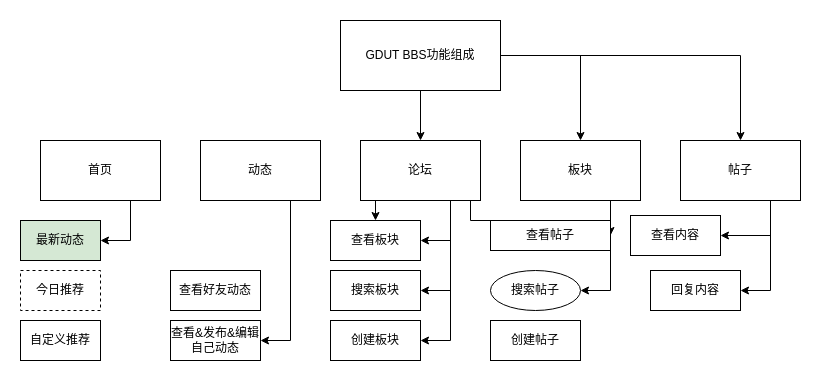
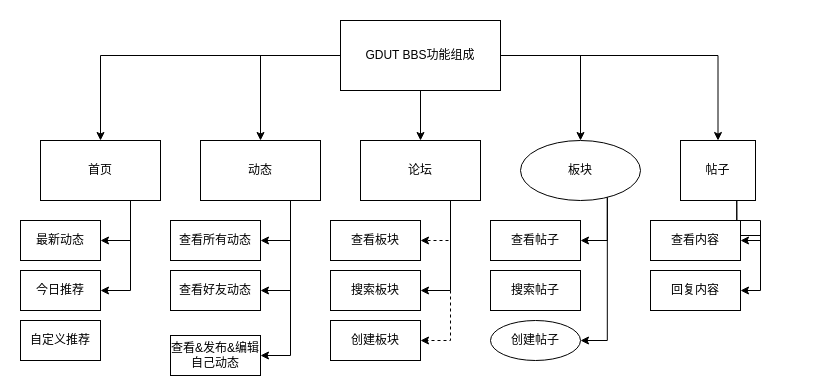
none -> (141, 56)
none -> (261, 95)
(581, 171) -> (581, 171)
(741, 171) -> (718, 171)
(471, 220) -> (607, 301)
(551, 236) -> (536, 241)
(676, 236) -> (696, 241)
(61, 241) -> (61, 241)
none -> (216, 241)
none -> (278, 241)
(438, 241) -> (438, 241)
(611, 272) -> none
none -> (131, 278)
(61, 291) -> (61, 291)
none -> (278, 291)
(536, 291) -> (536, 291)
(451, 328) -> (451, 328)
(216, 341) -> (216, 356)
(536, 341) -> (536, 341)
